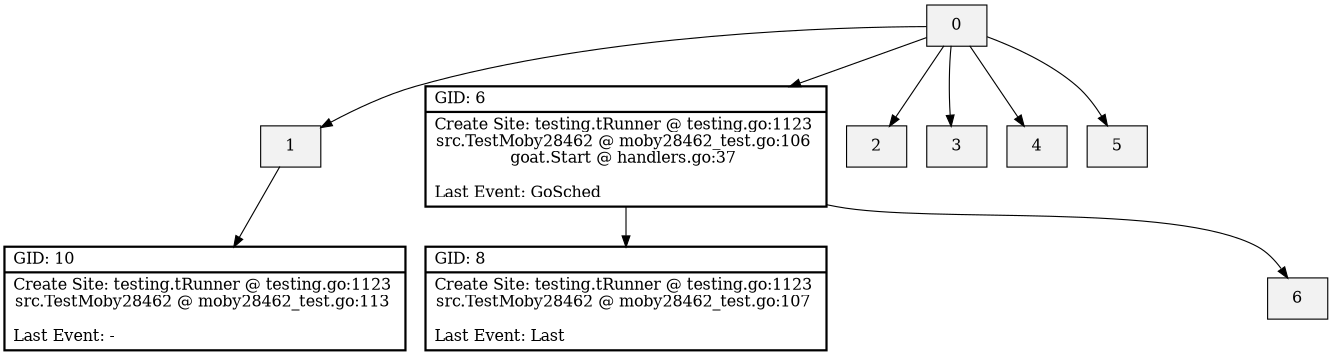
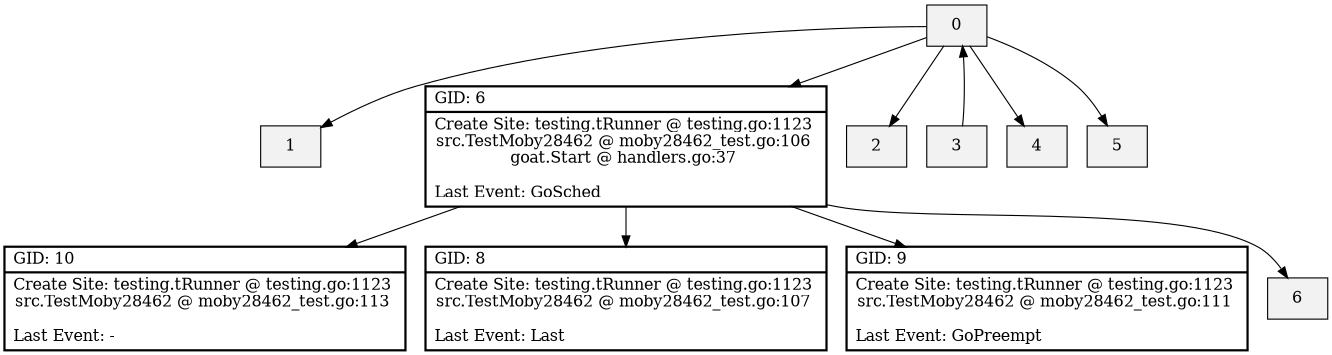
(949, 80) -> (964, 92)
(260, 202) -> (409, 225)
none -> (1047, 299)
